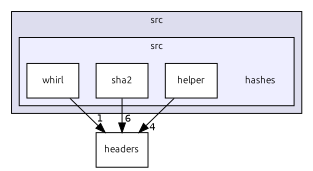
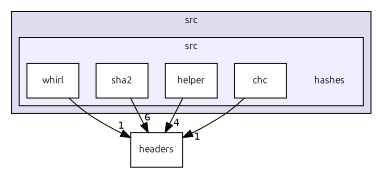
none -> (260, 81)
